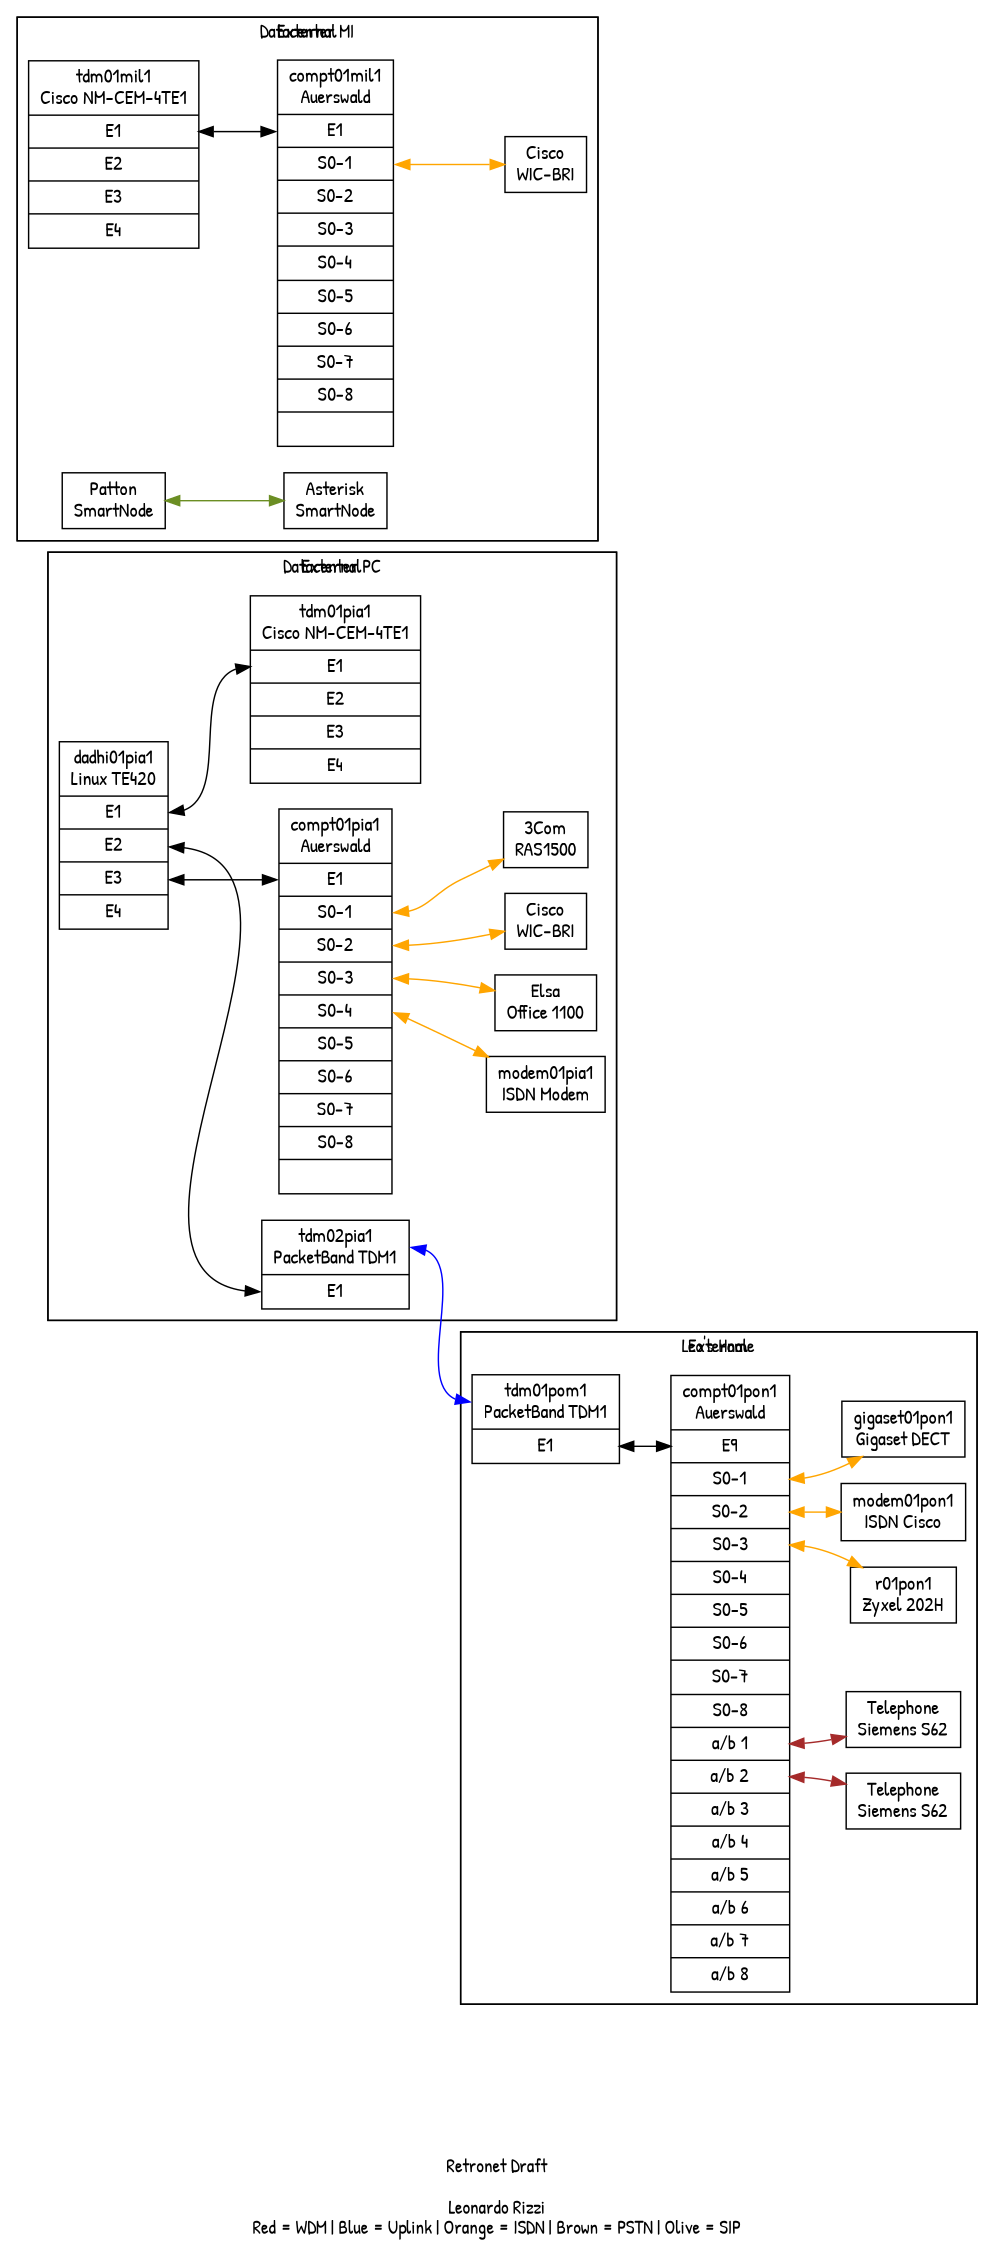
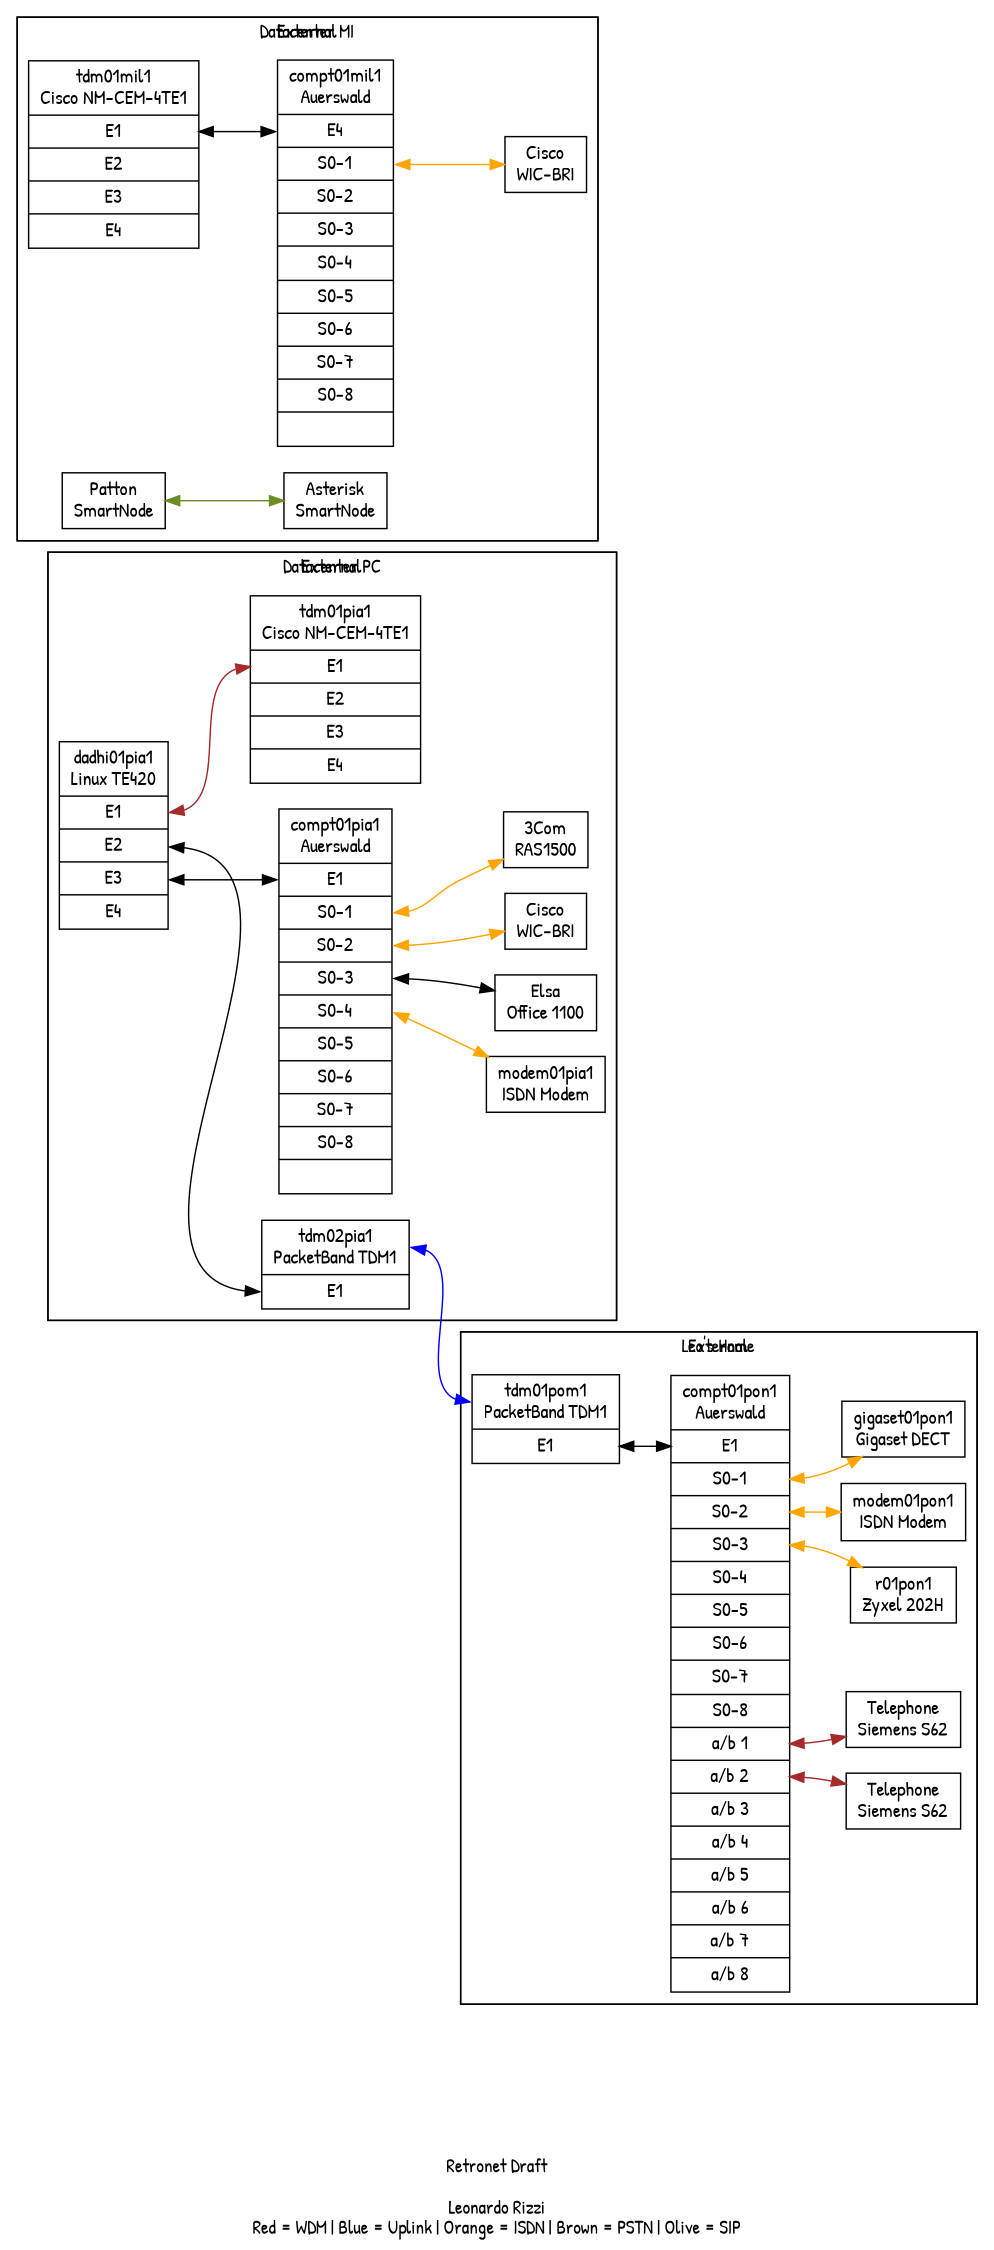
(335, 130) -> (335, 130)
(210, 740) -> (210, 740)
(445, 982) -> (445, 982)
(730, 1446) -> (730, 1446)
(903, 1512) -> (903, 1512)
